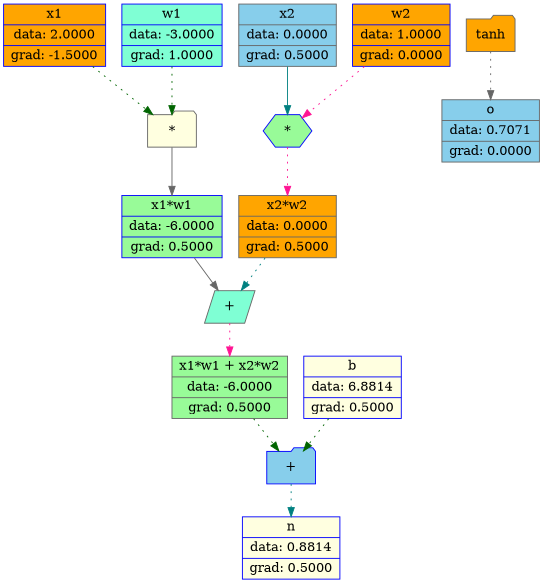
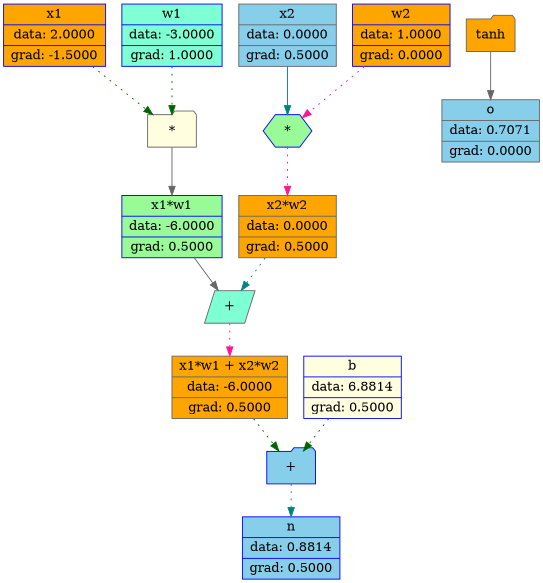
(491, 71) -> (491, 71)
(230, 387) -> (230, 387)
(291, 548) -> (291, 548)
